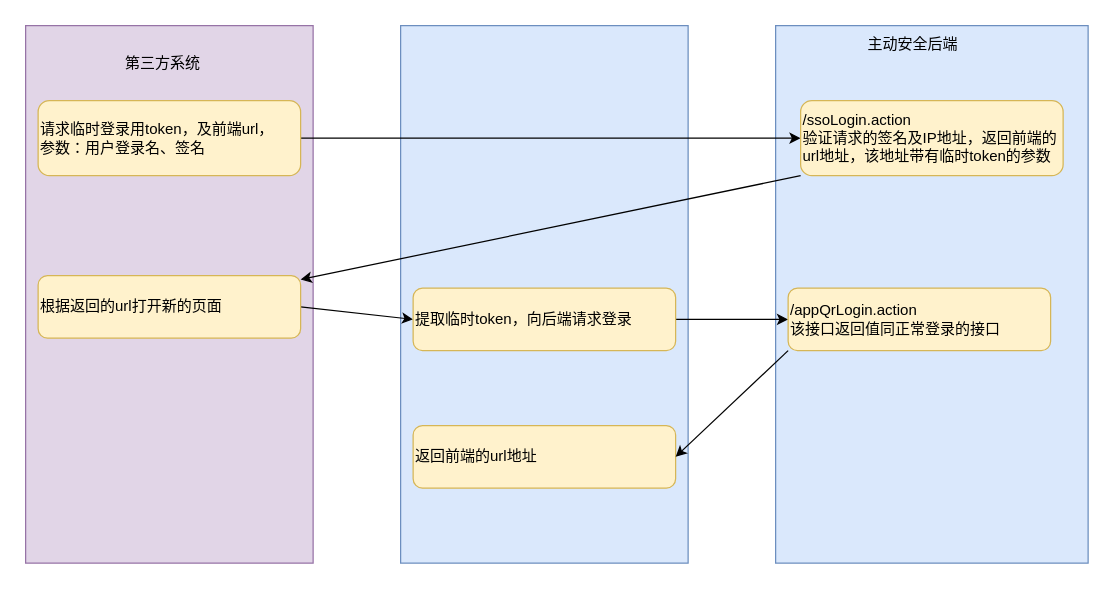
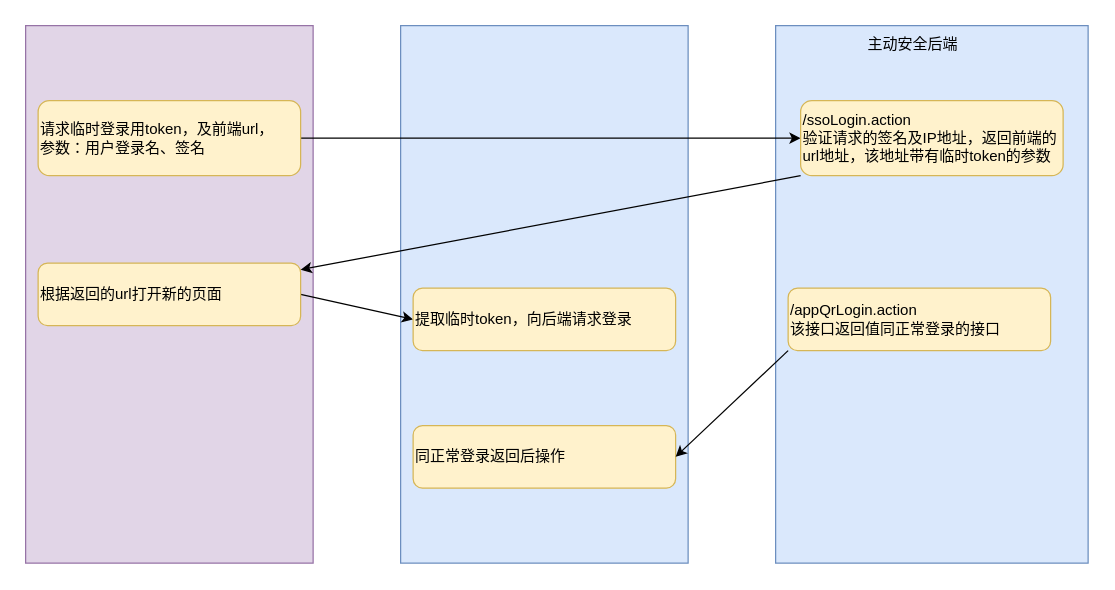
(163, 63) -> none
(169, 307) -> (169, 294)
(728, 319) -> none
(479, 457) -> (491, 457)
